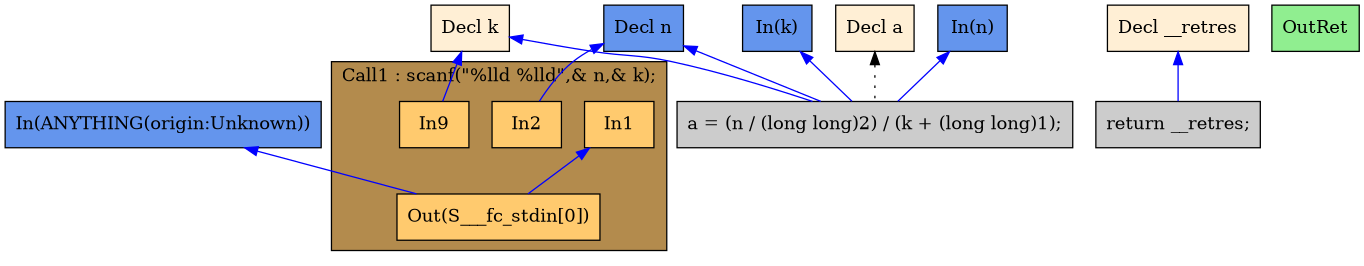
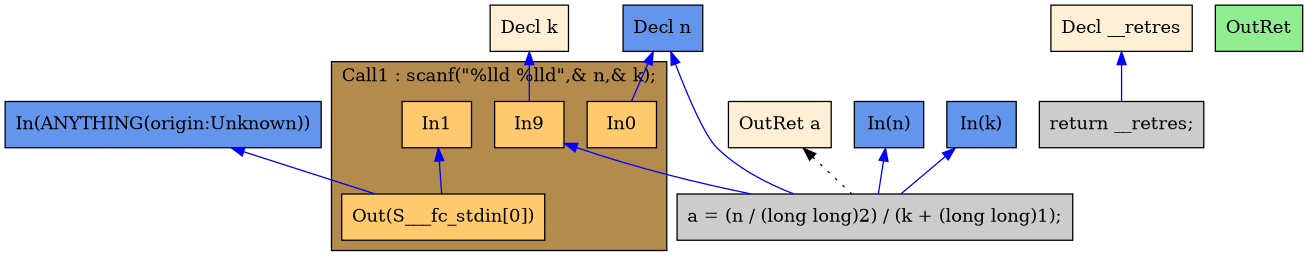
(875, 28) -> (780, 125)
(677, 63) -> (659, 172)
(527, 125) -> (622, 125)
